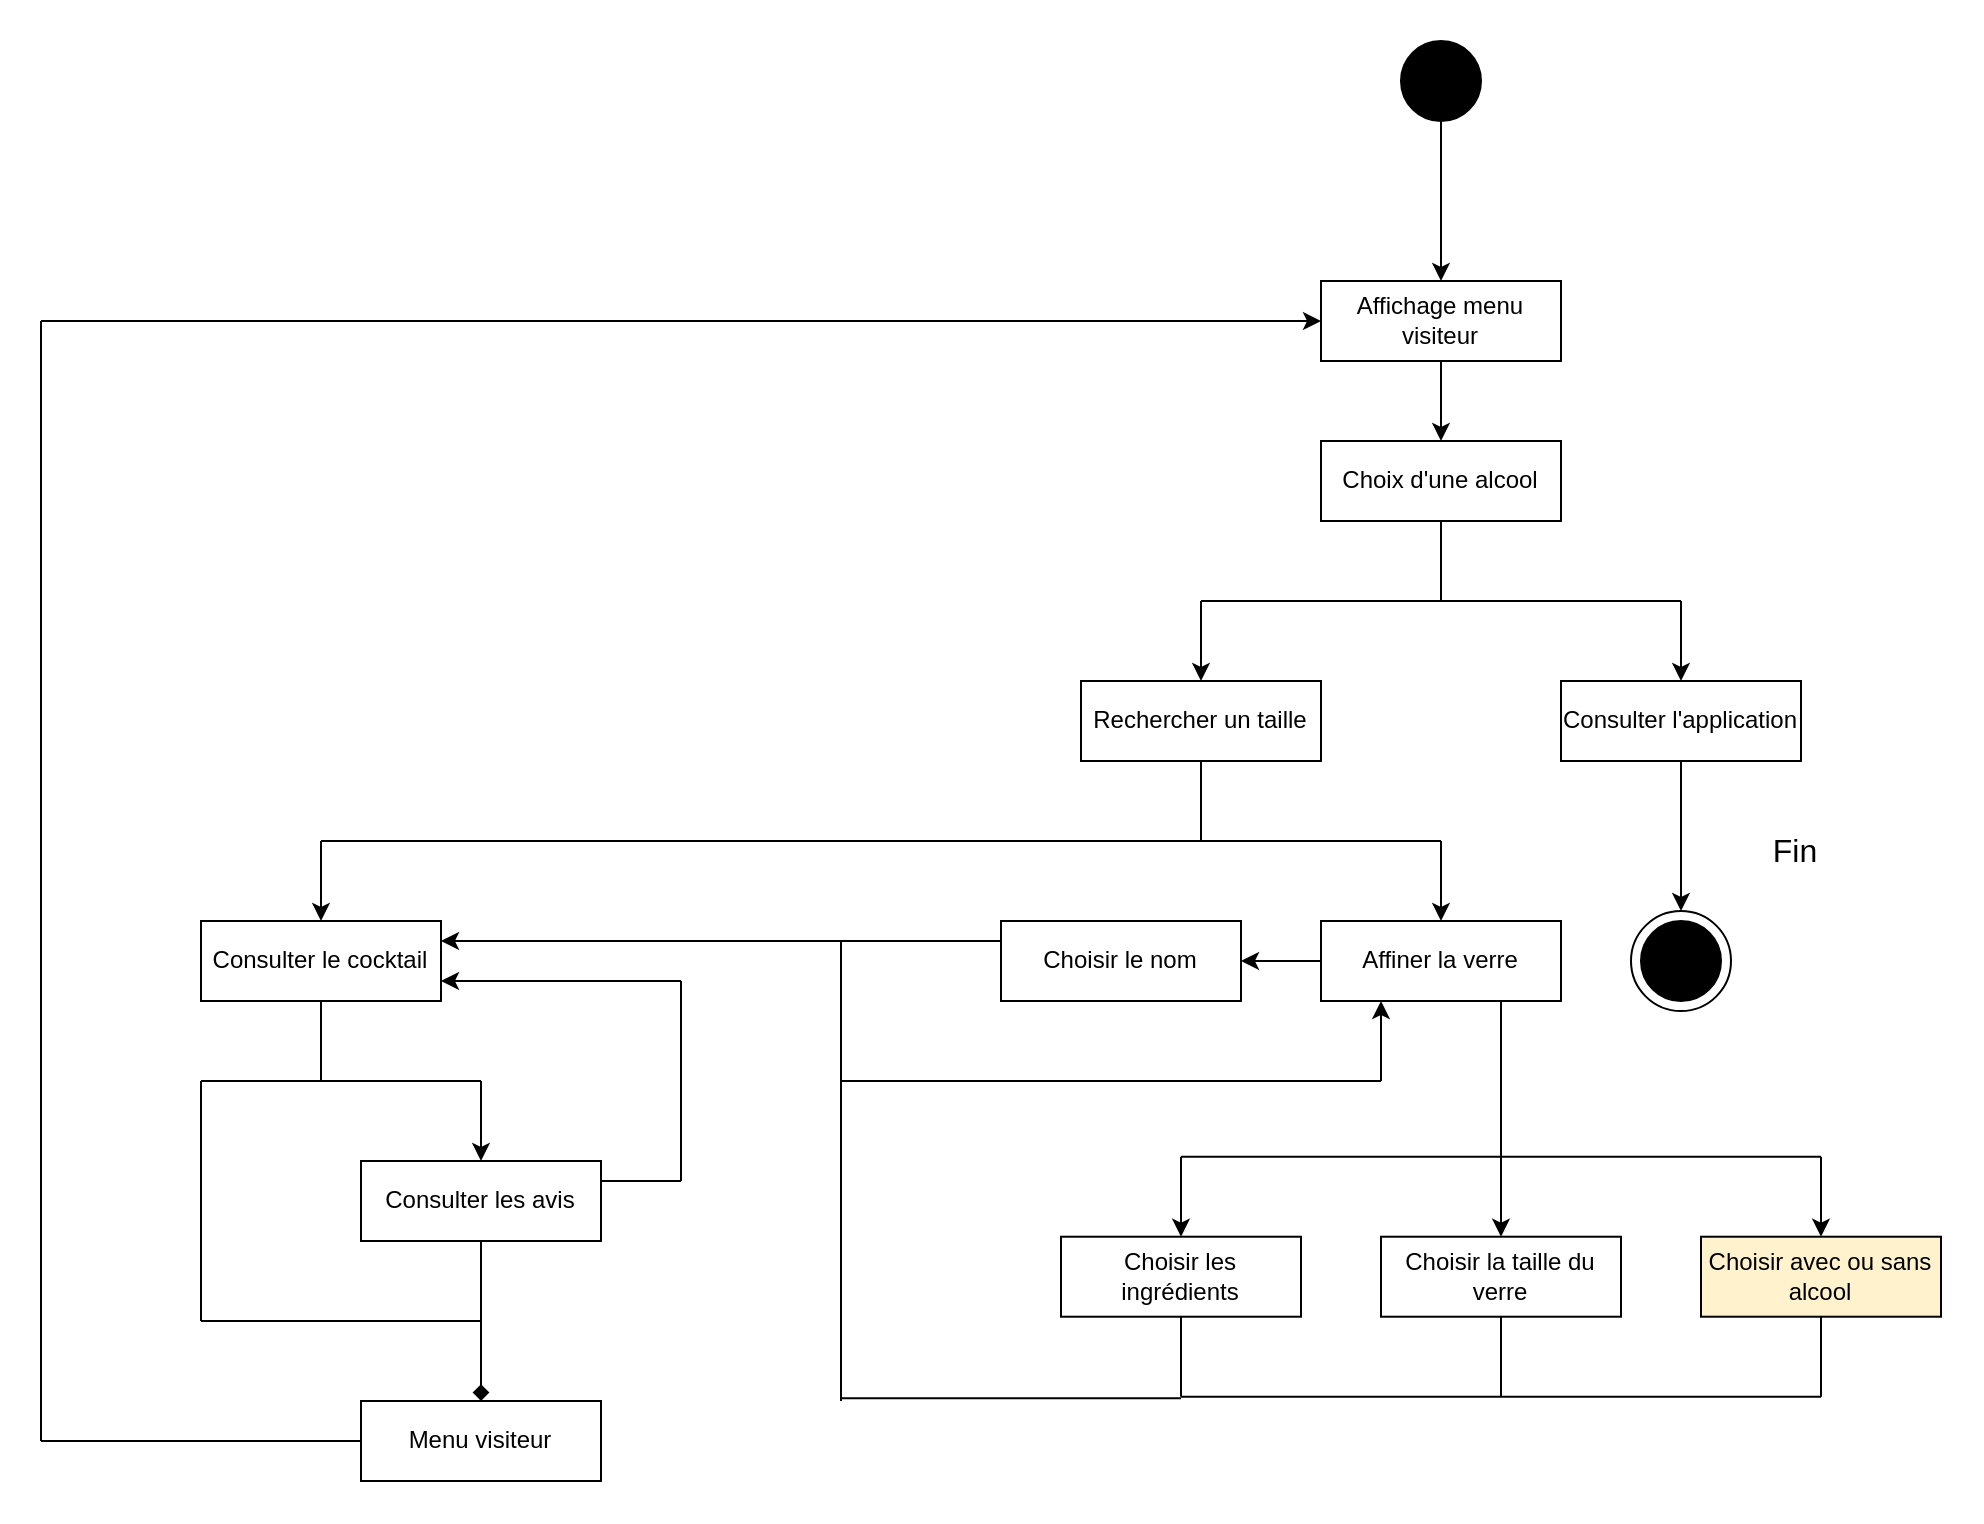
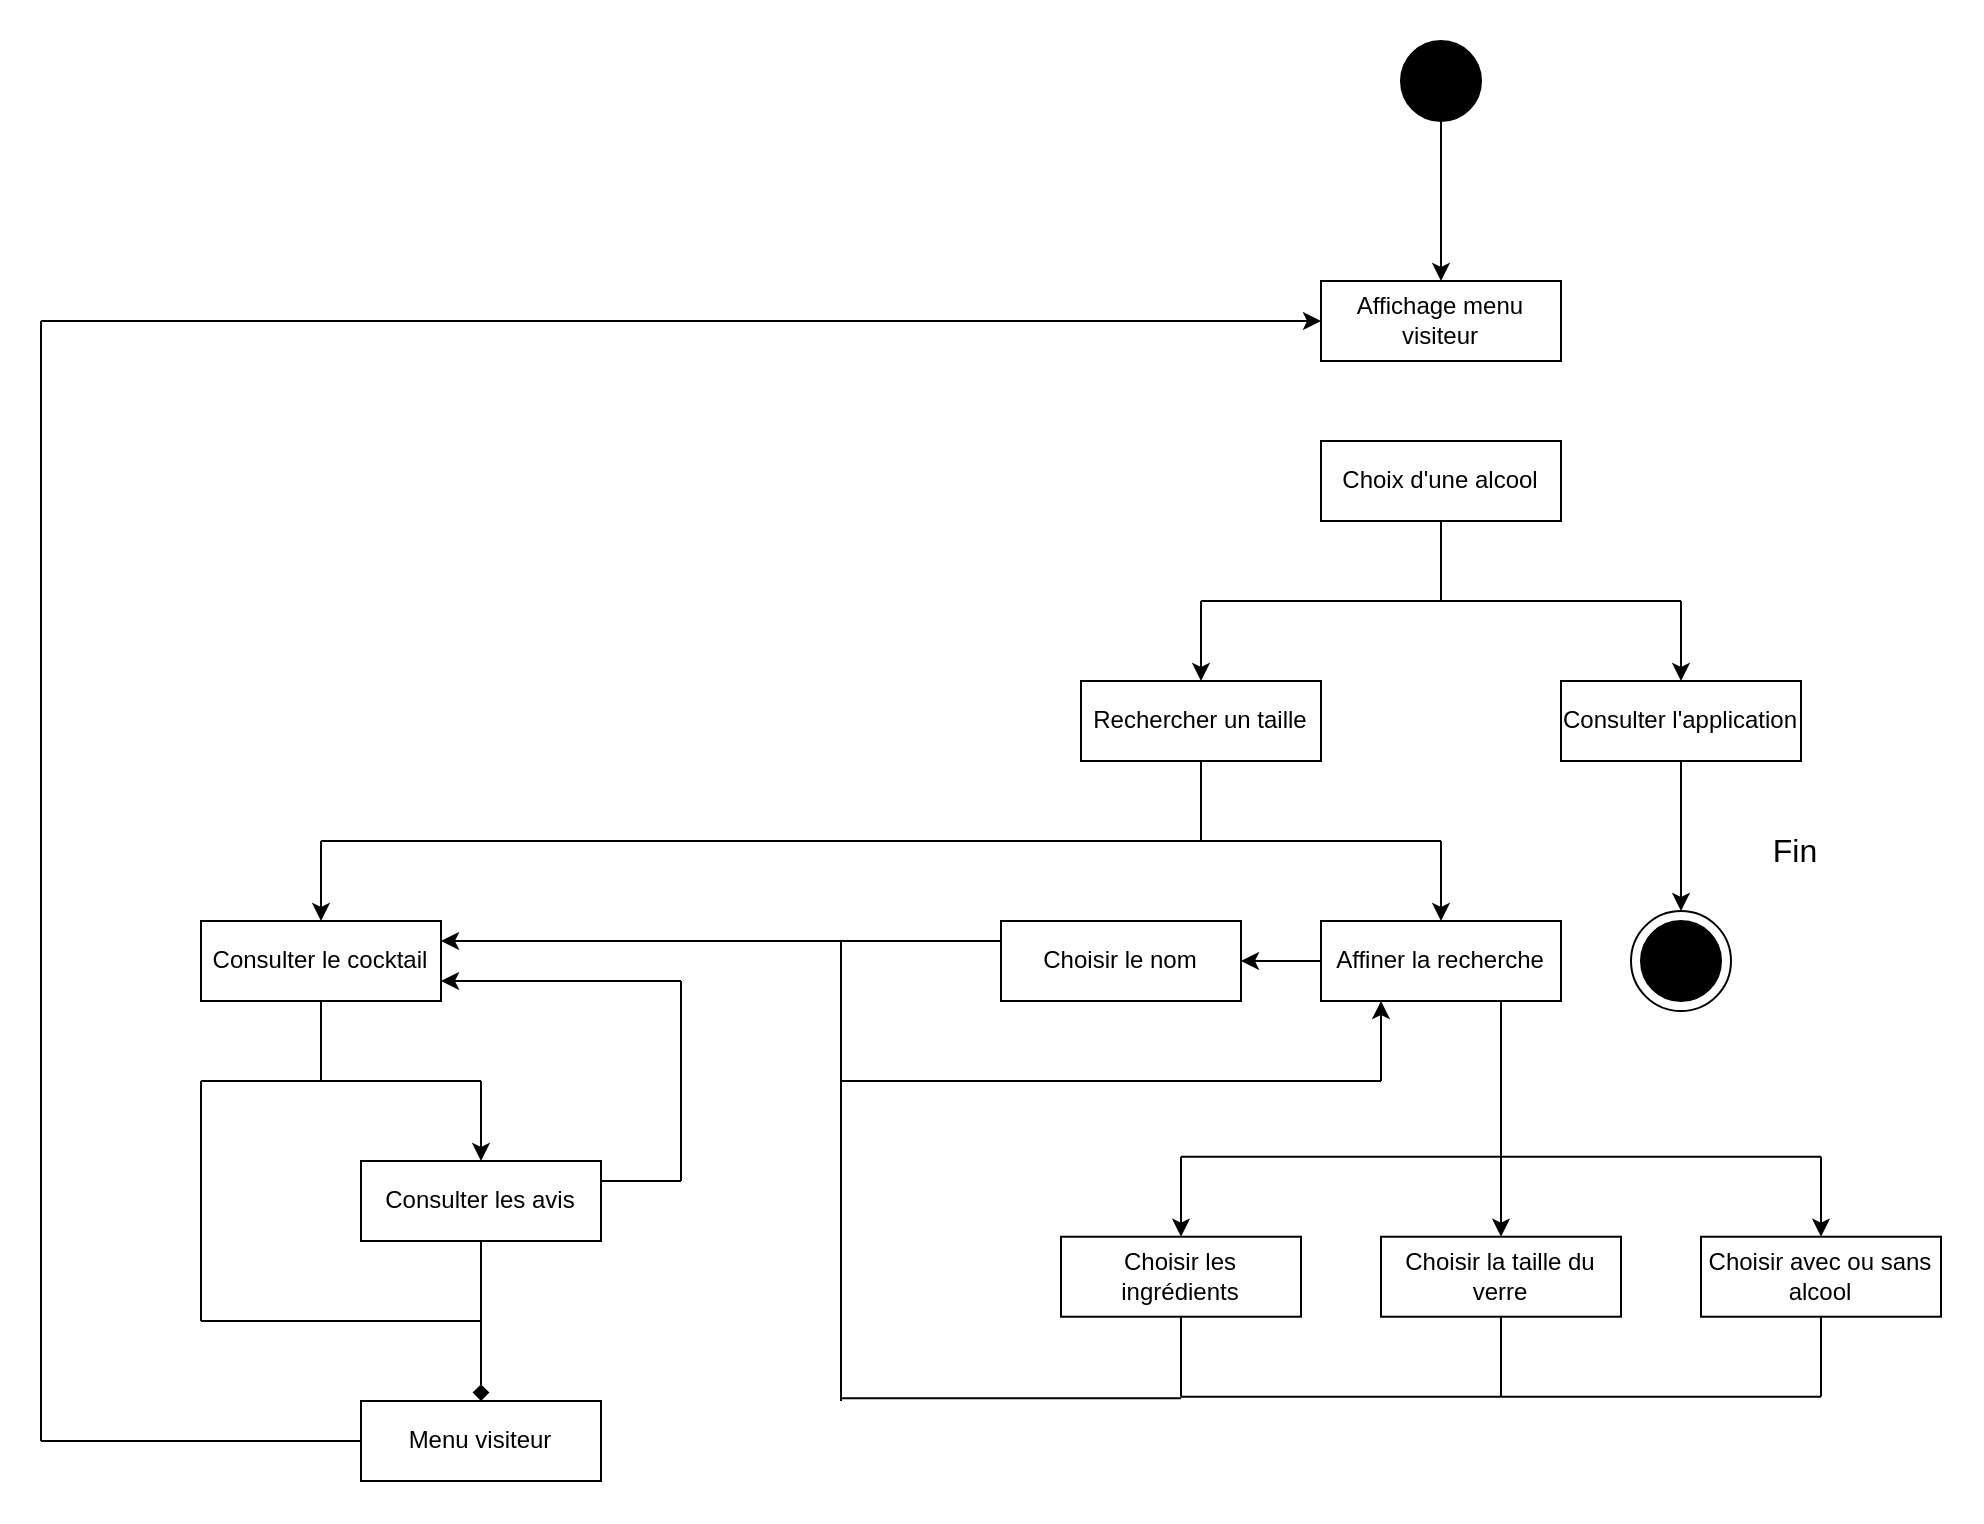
(1441, 394) -> none
(1441, 961) -> (1441, 961)
(1821, 1277) -> (1821, 1277)
